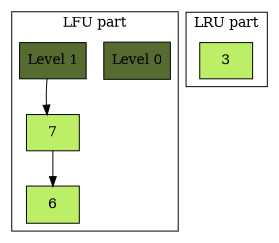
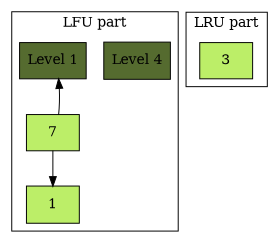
(137, 61) -> (137, 61)
(46, 92) -> (59, 102)
(53, 205) -> (53, 205)
